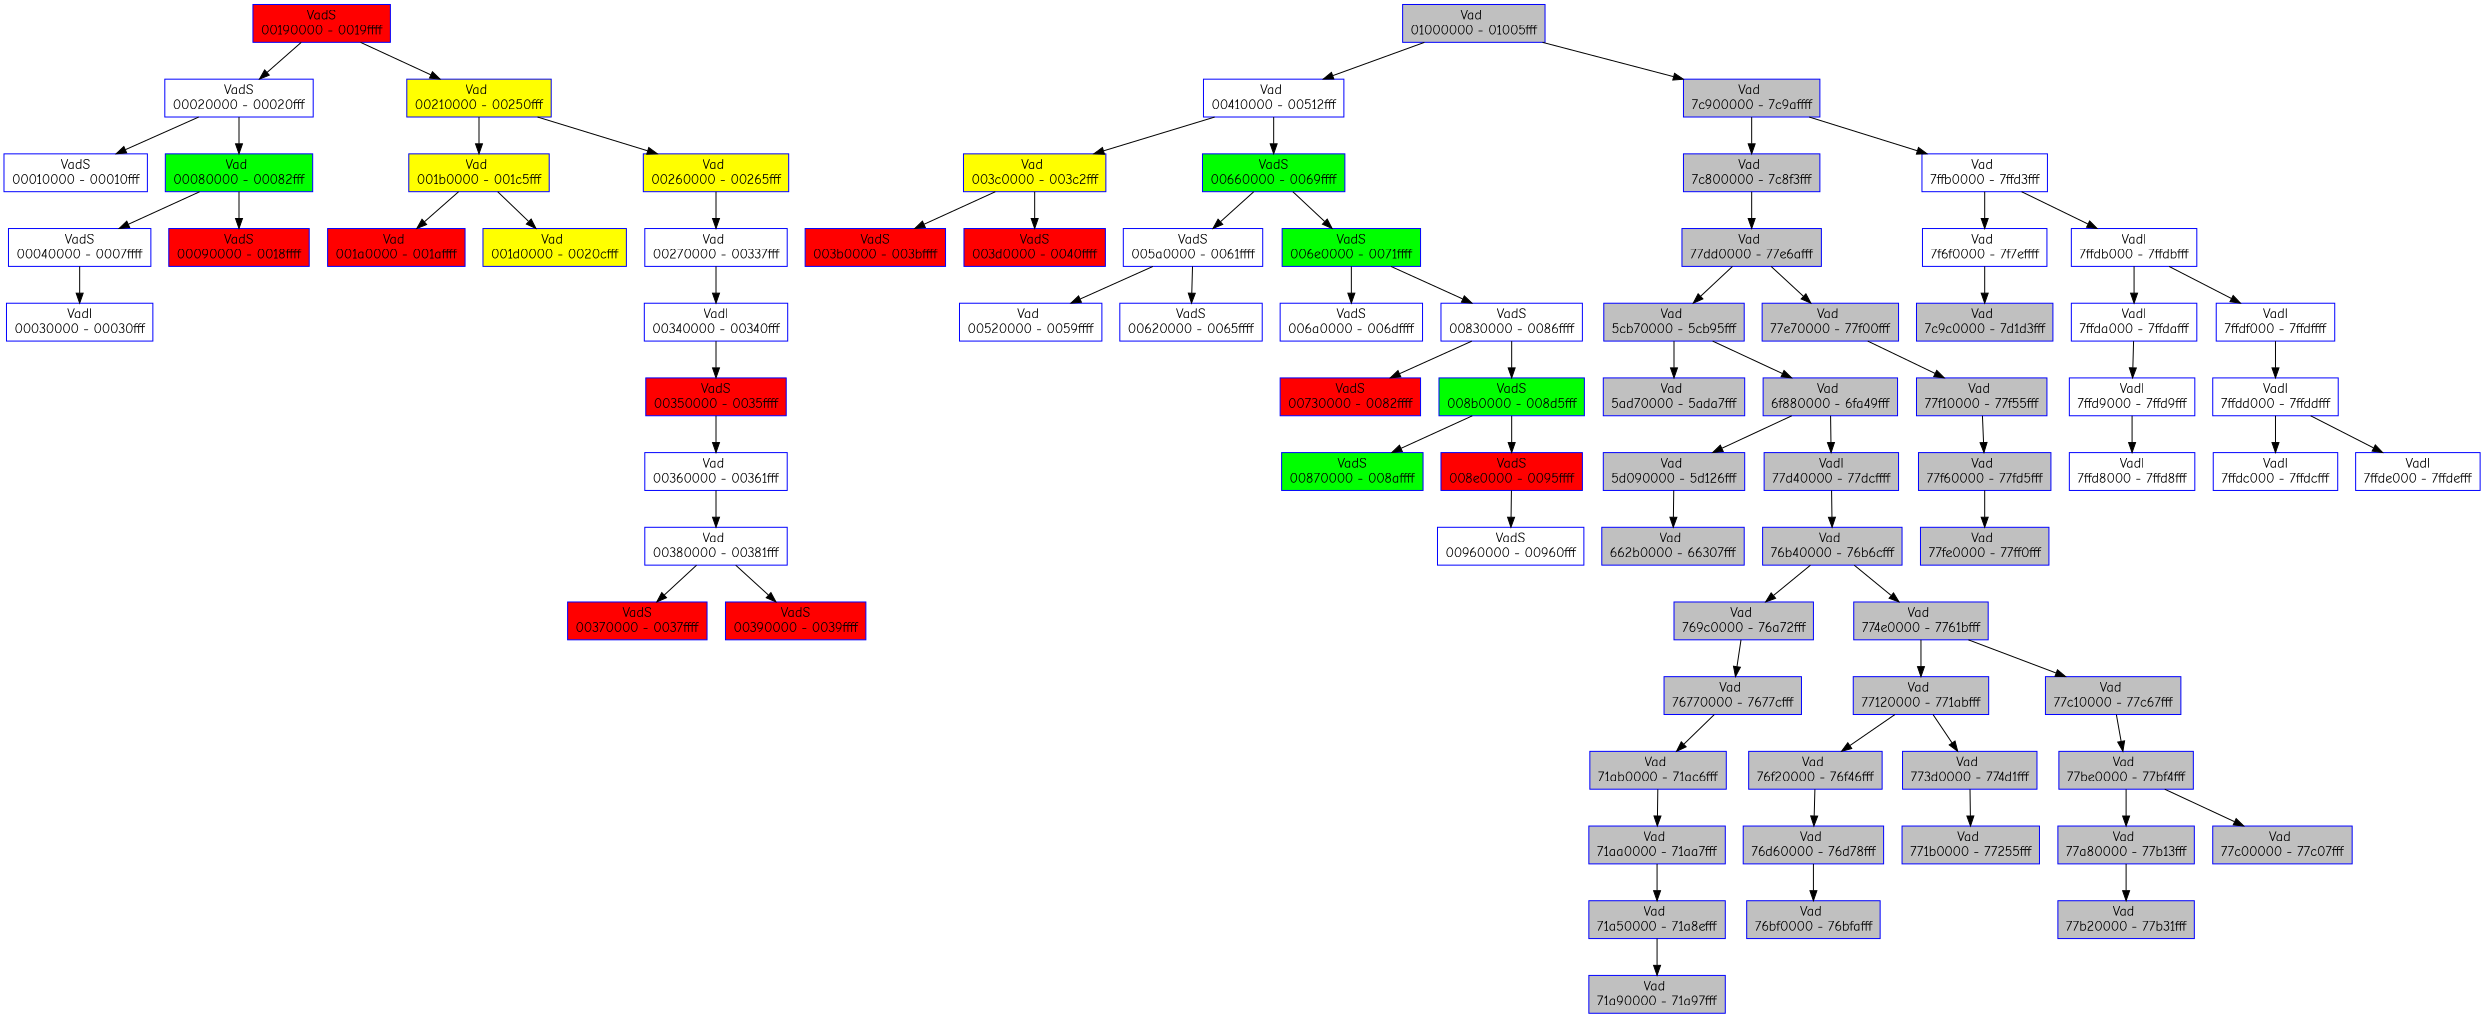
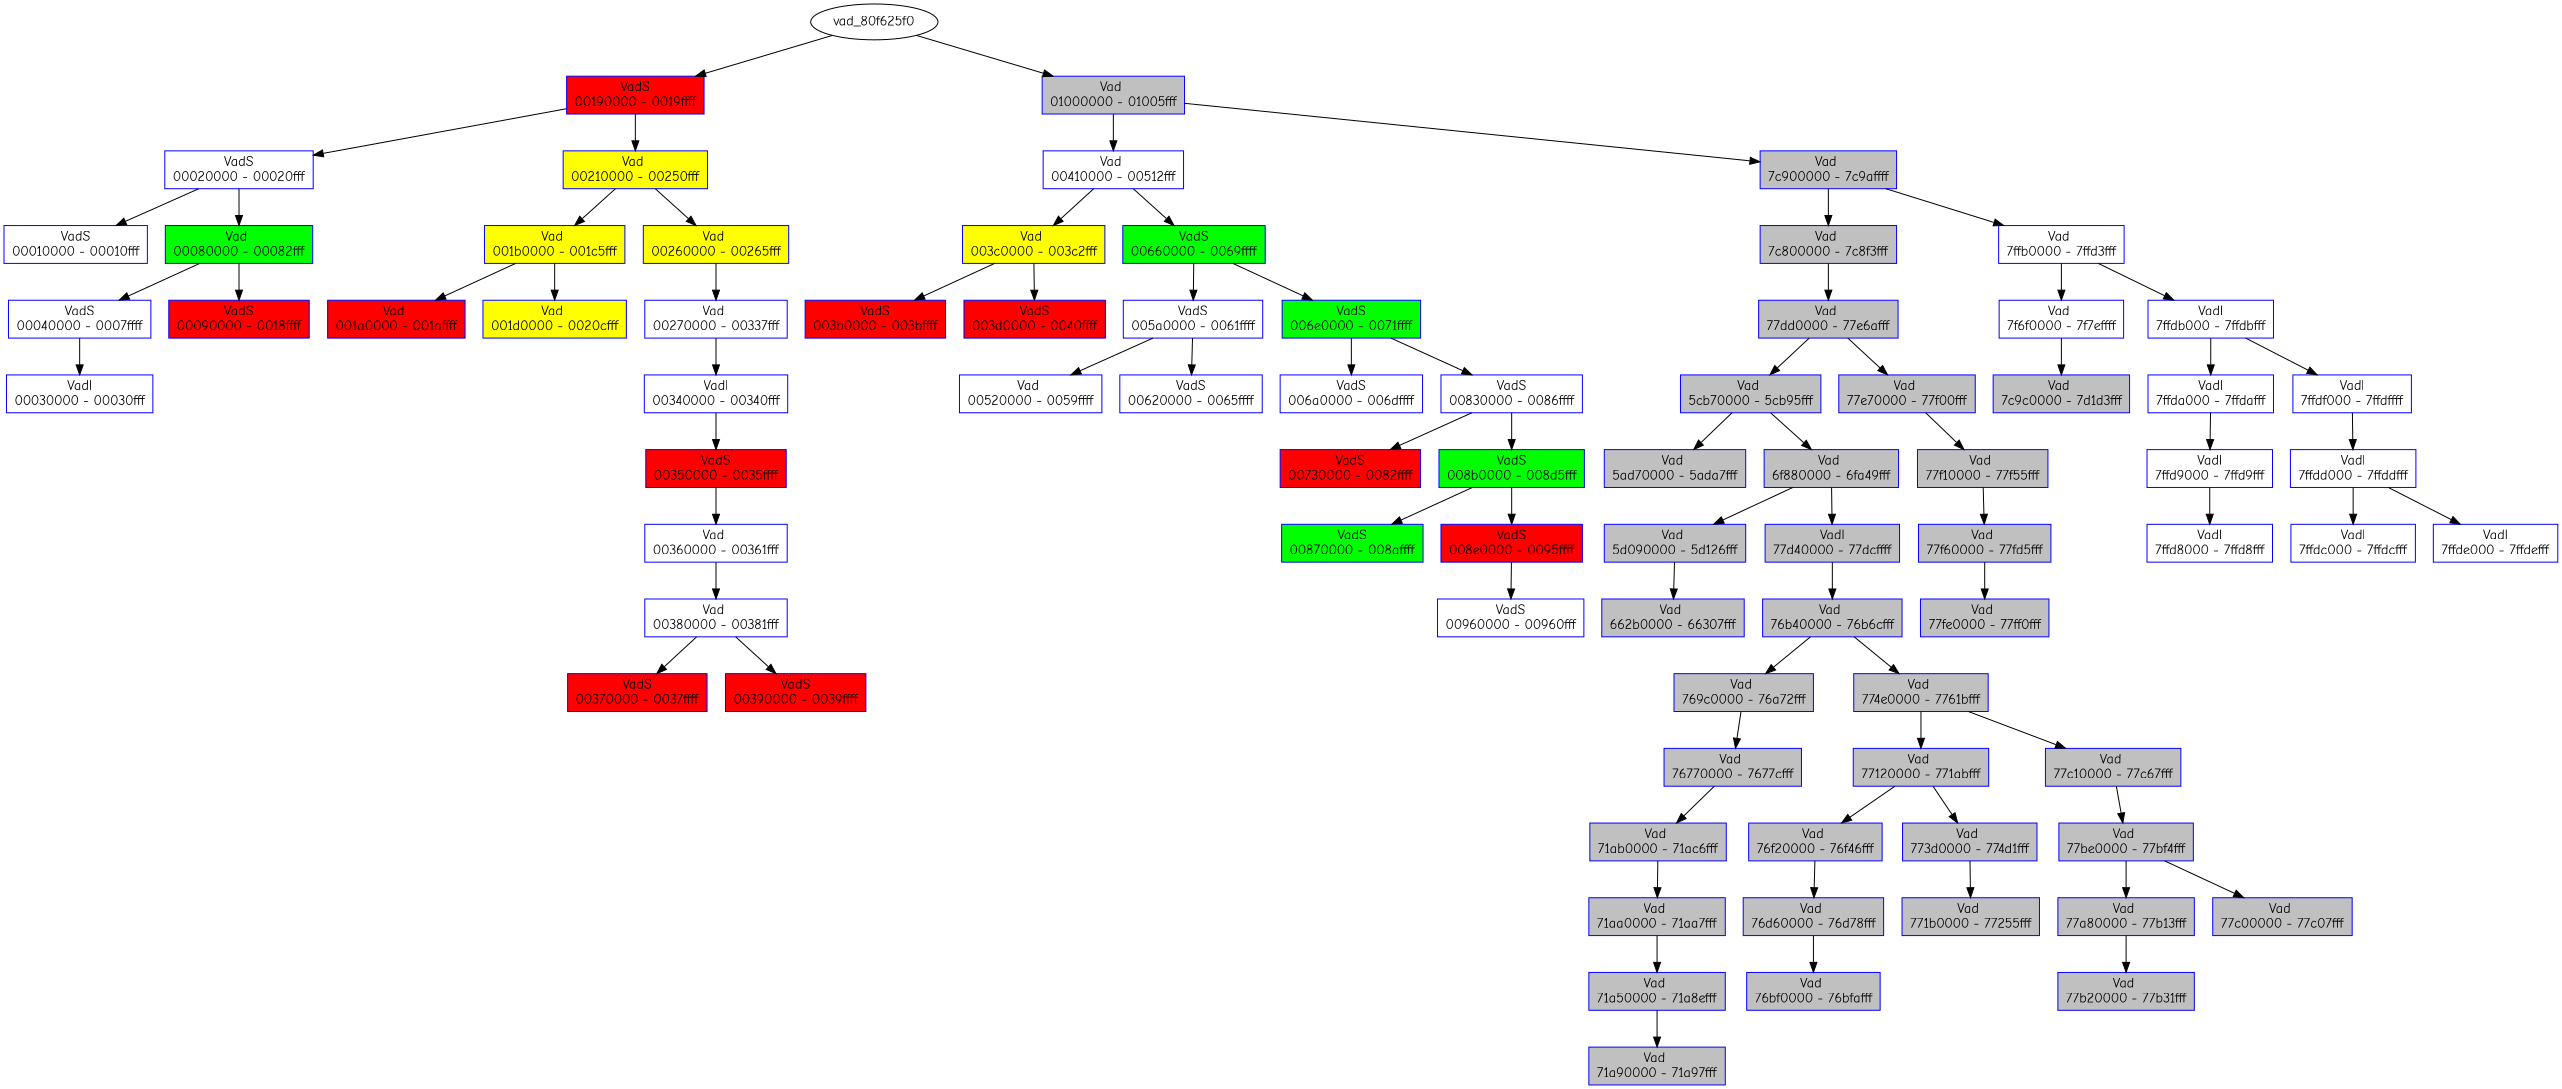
none -> (874, 22)
